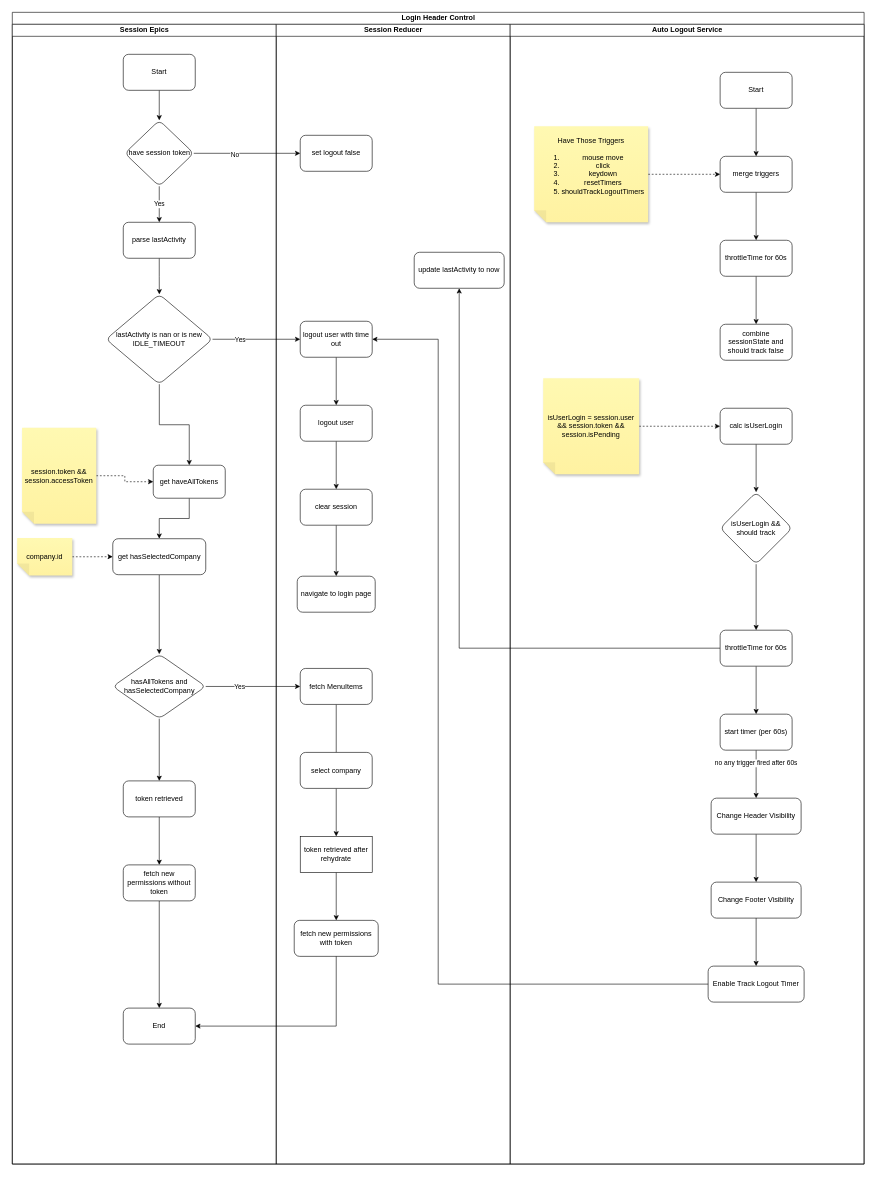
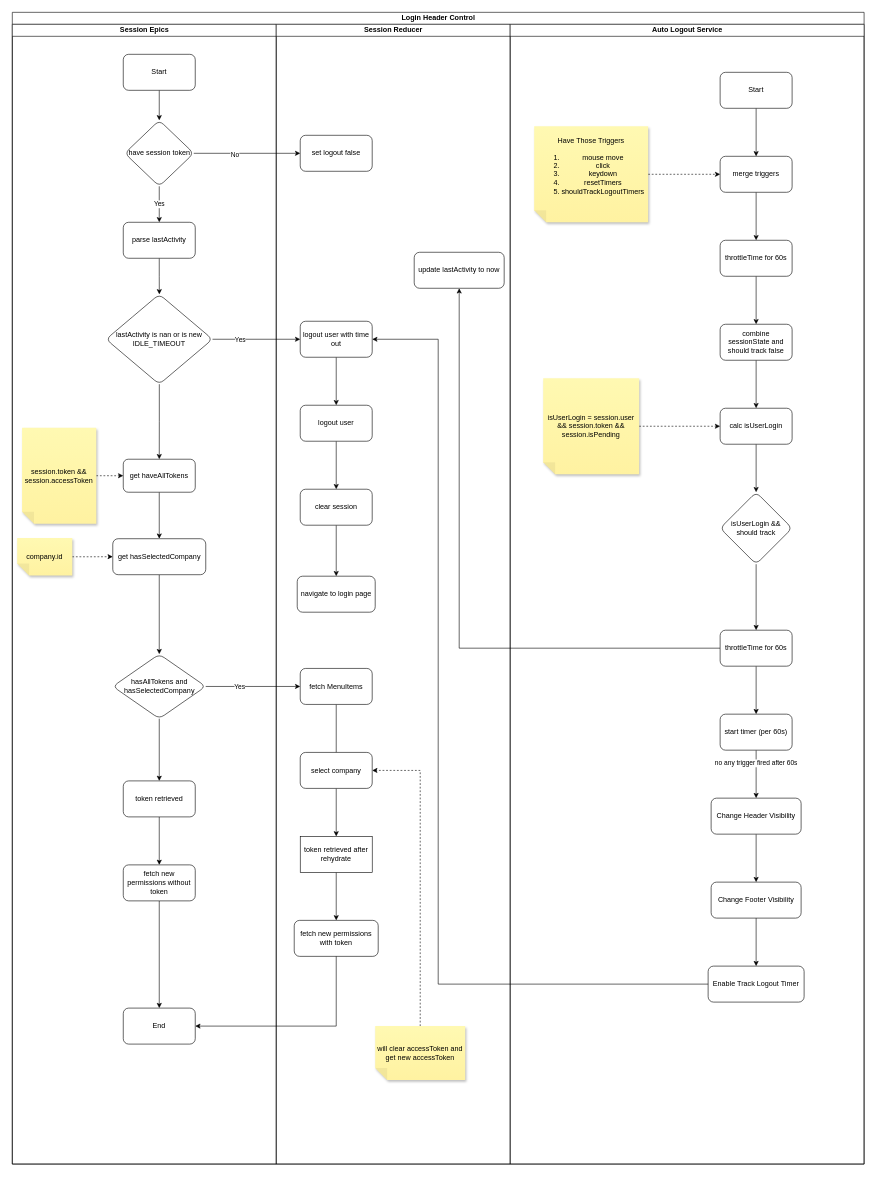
none -> (756, 402)
(189, 482) -> (159, 476)
none -> (399, 771)
none -> (420, 1053)
